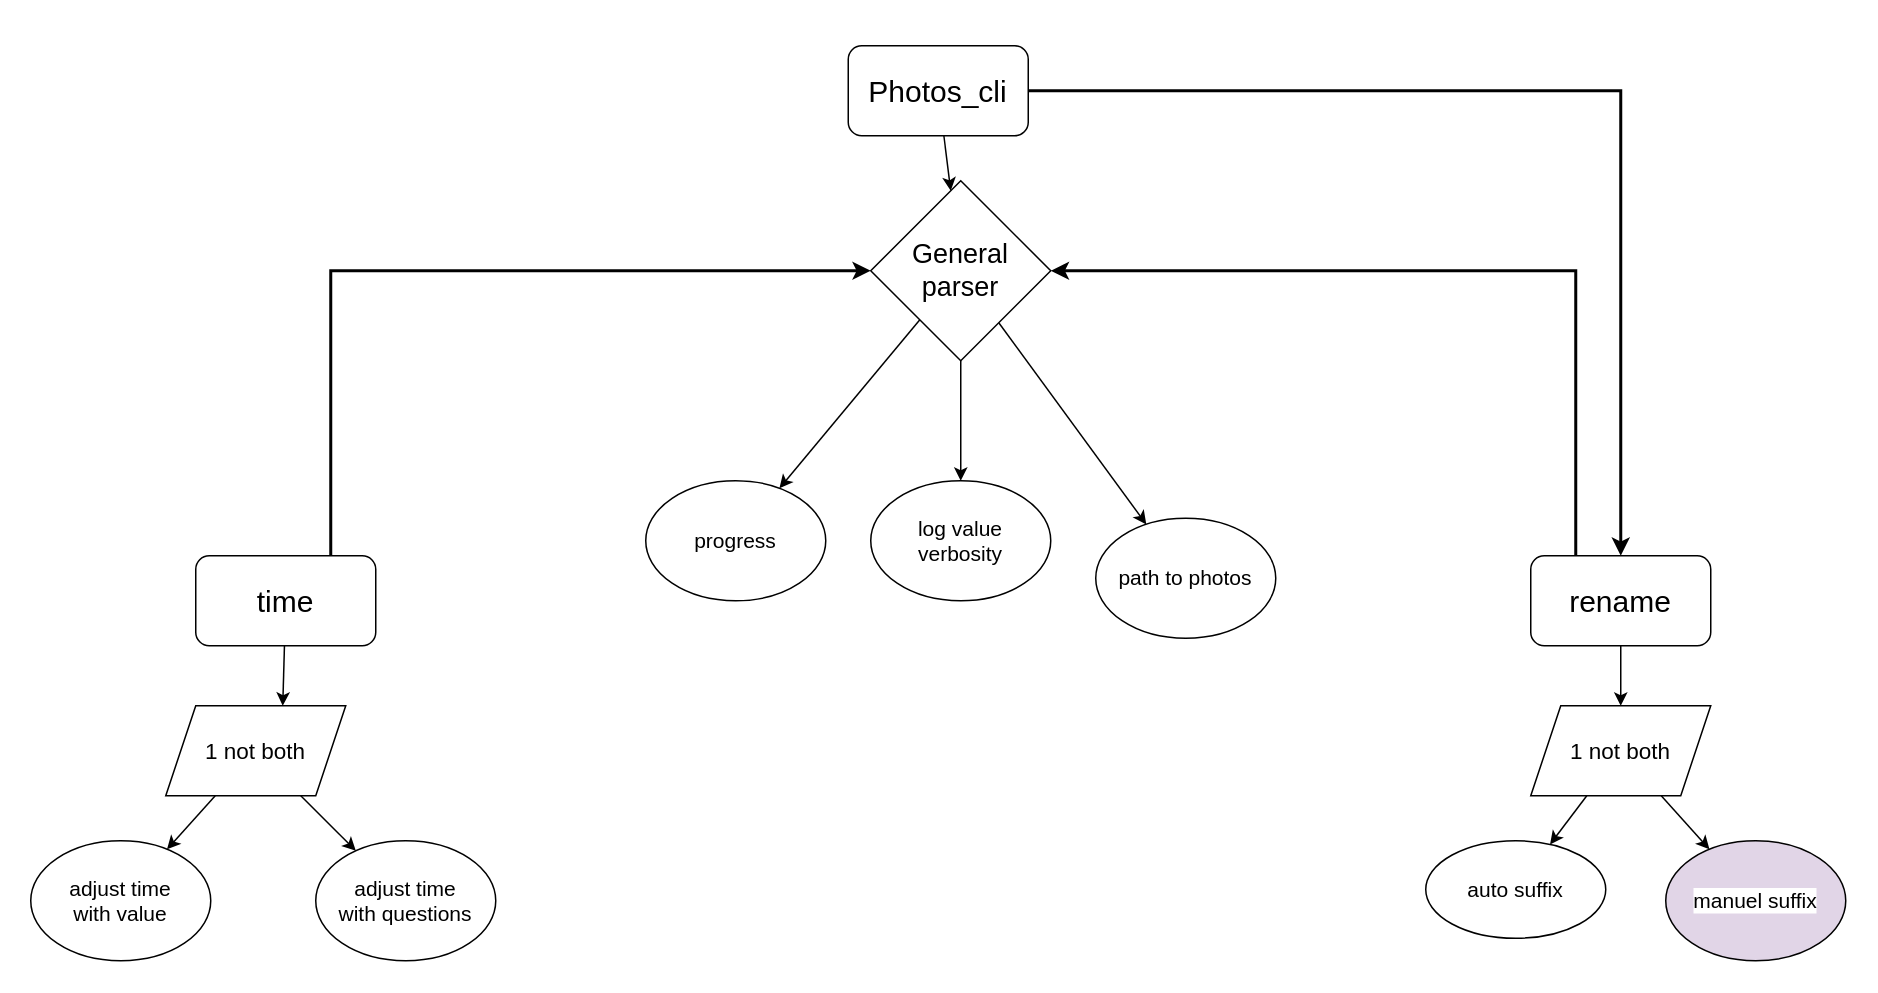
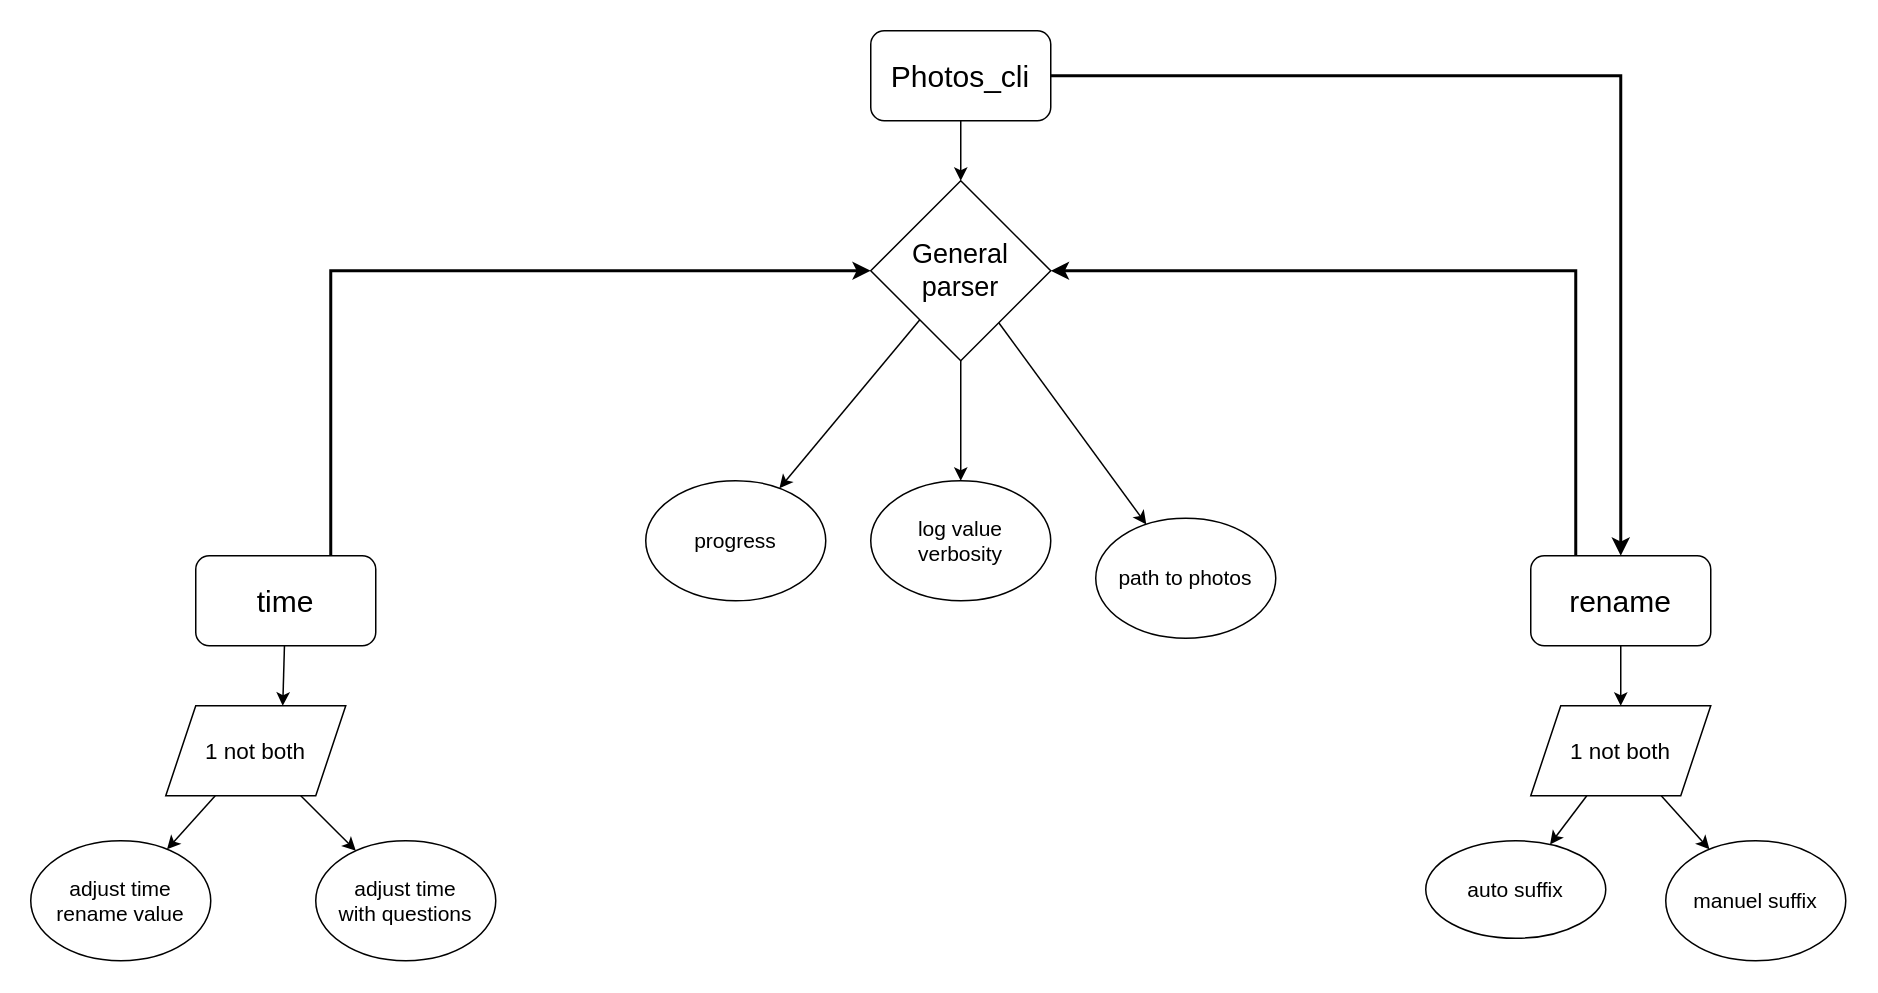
(938, 91) -> (961, 76)
(121, 901) -> (121, 901)
(1756, 901) -> (1756, 901)
